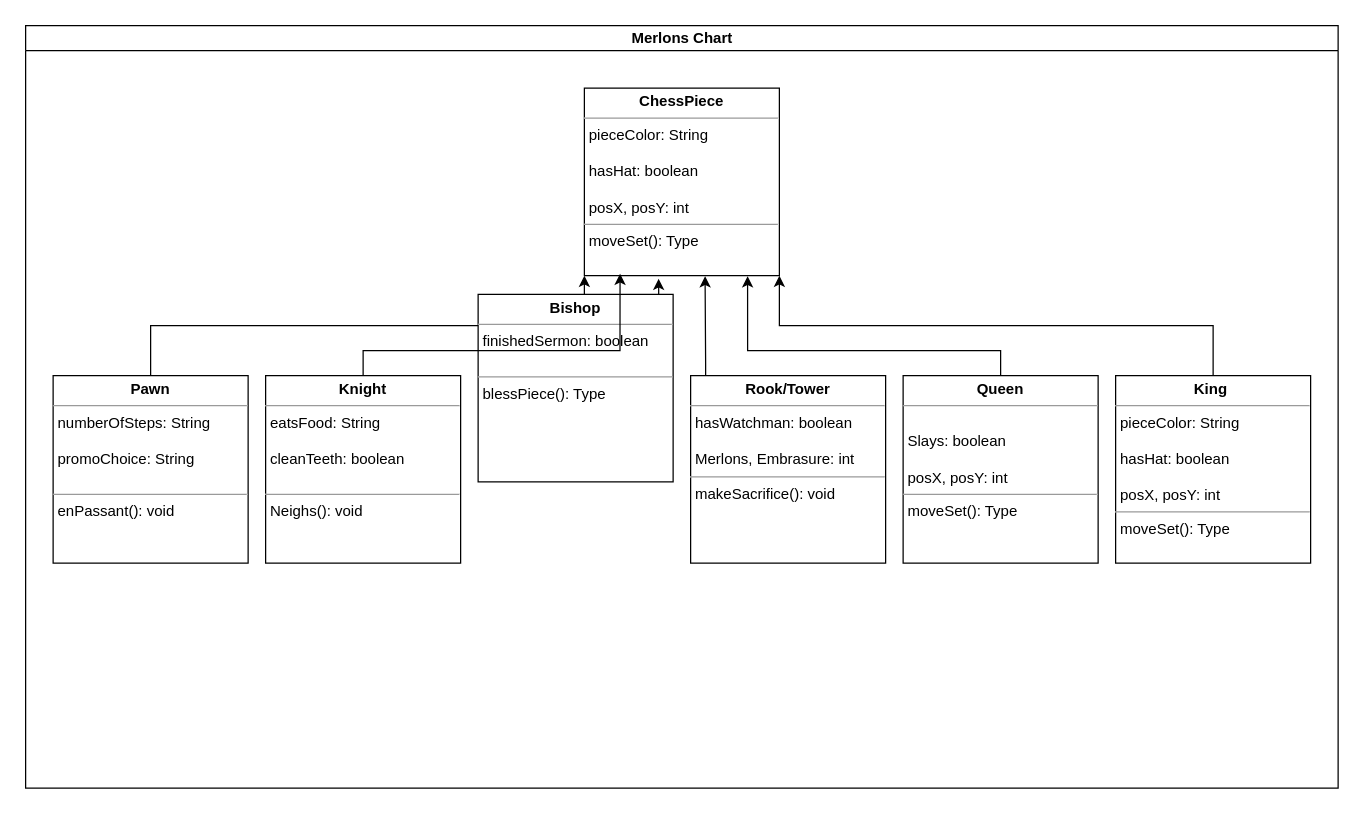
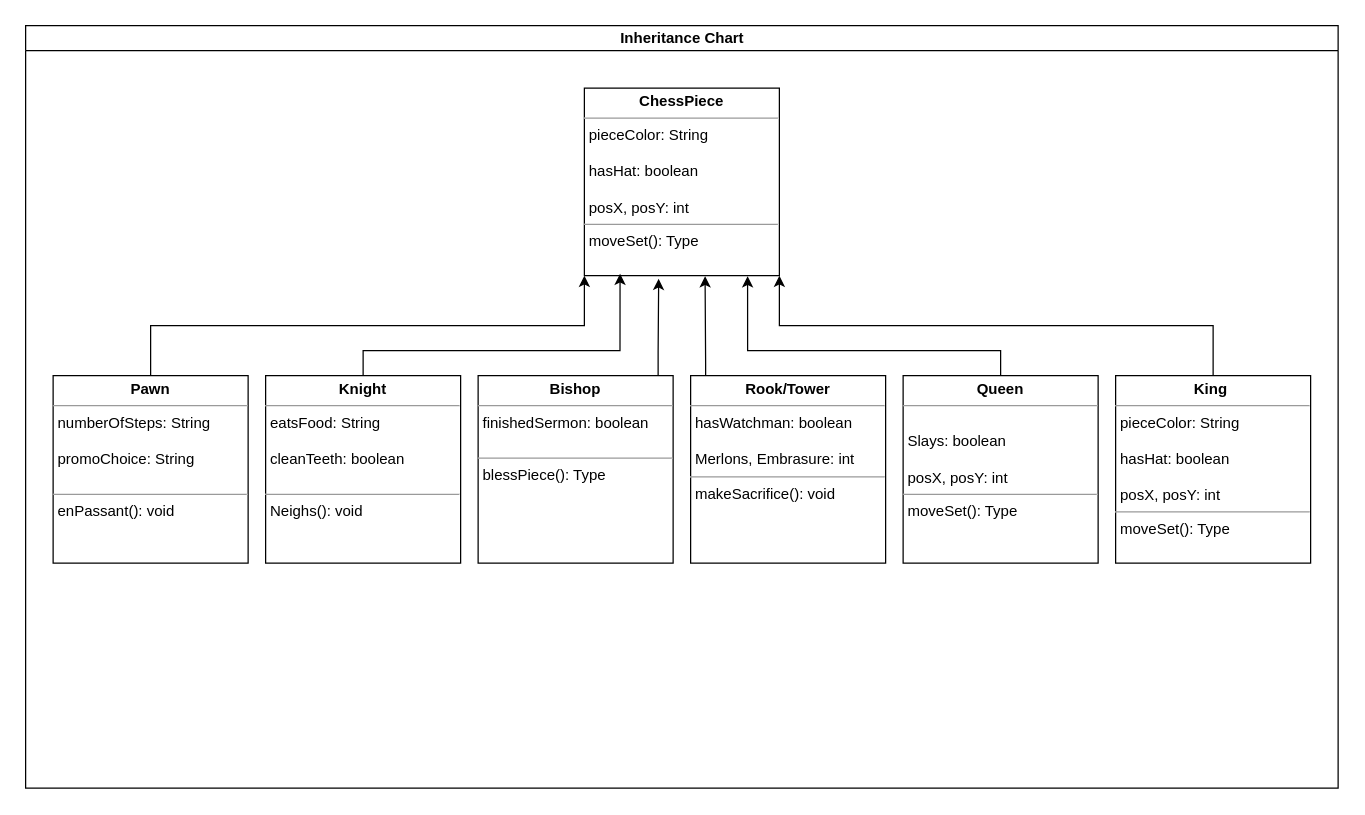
(683, 38) -> (683, 38)
(576, 388) -> (576, 469)
